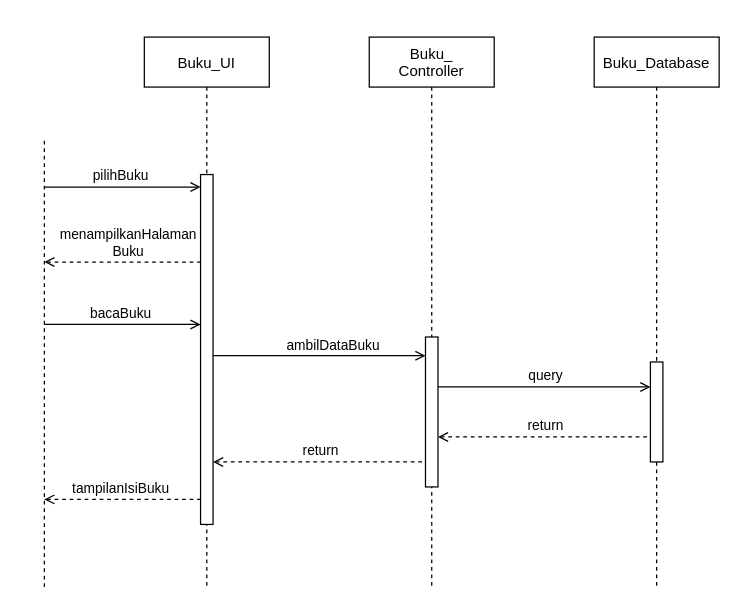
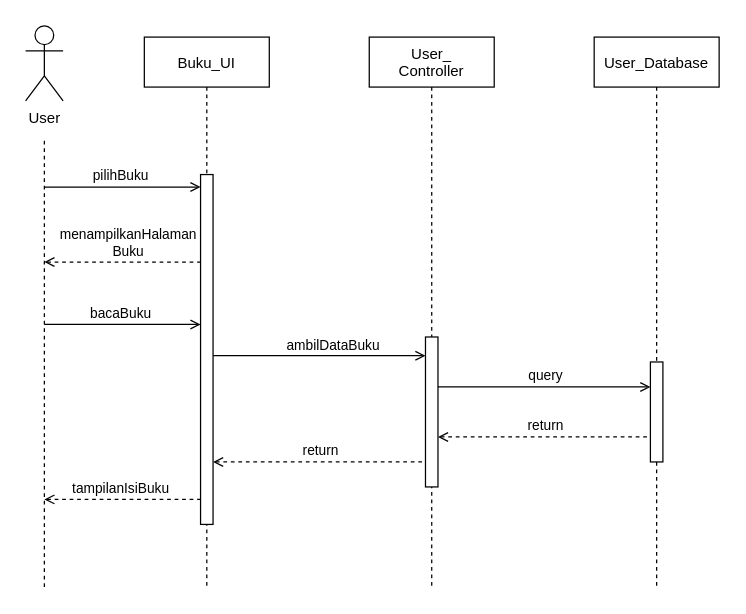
(431, 54) -> (431, 54)
none -> (44, 63)
(656, 63) -> (656, 63)
